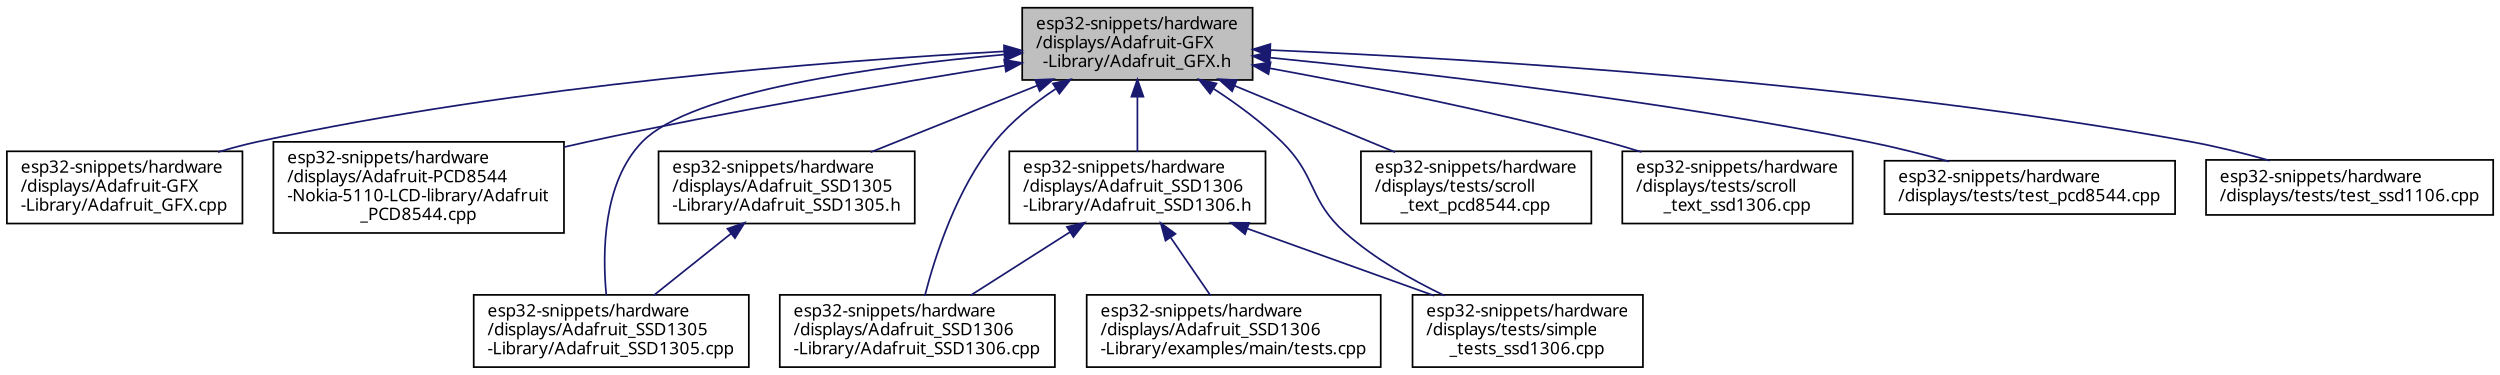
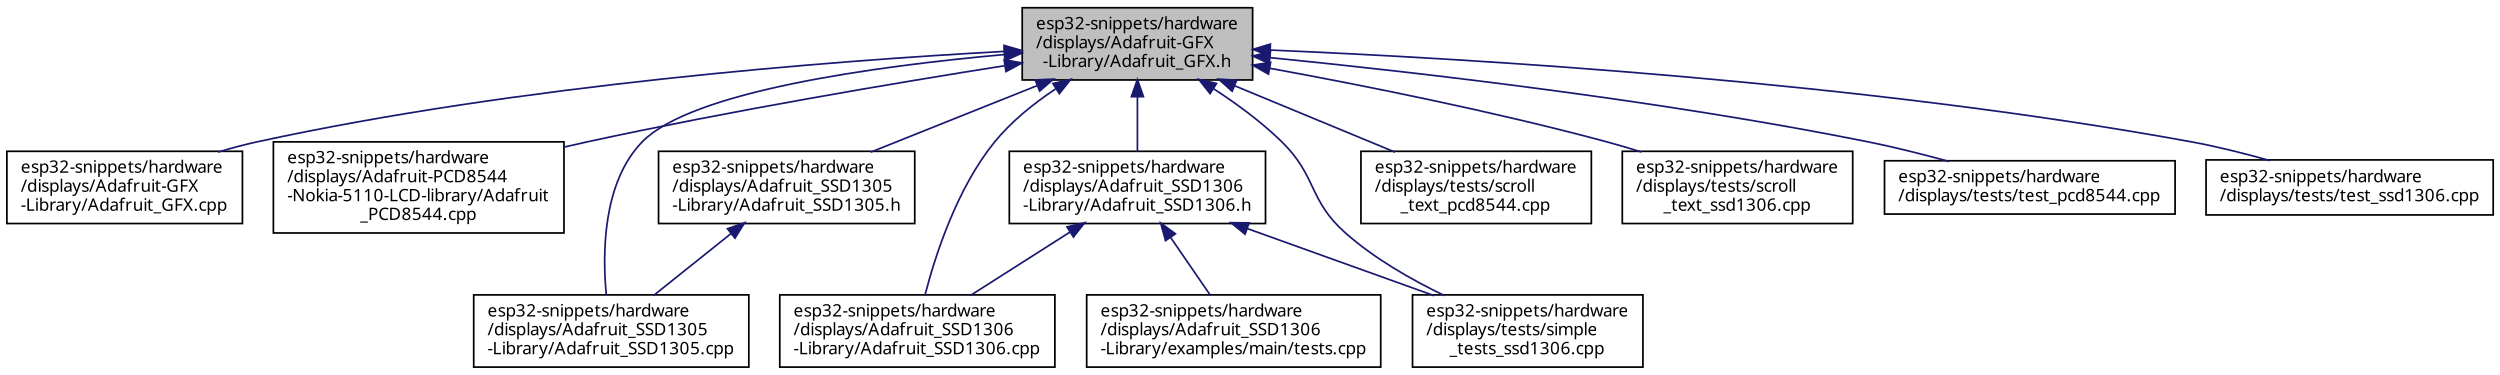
(2350, 187) -> (2350, 187)
